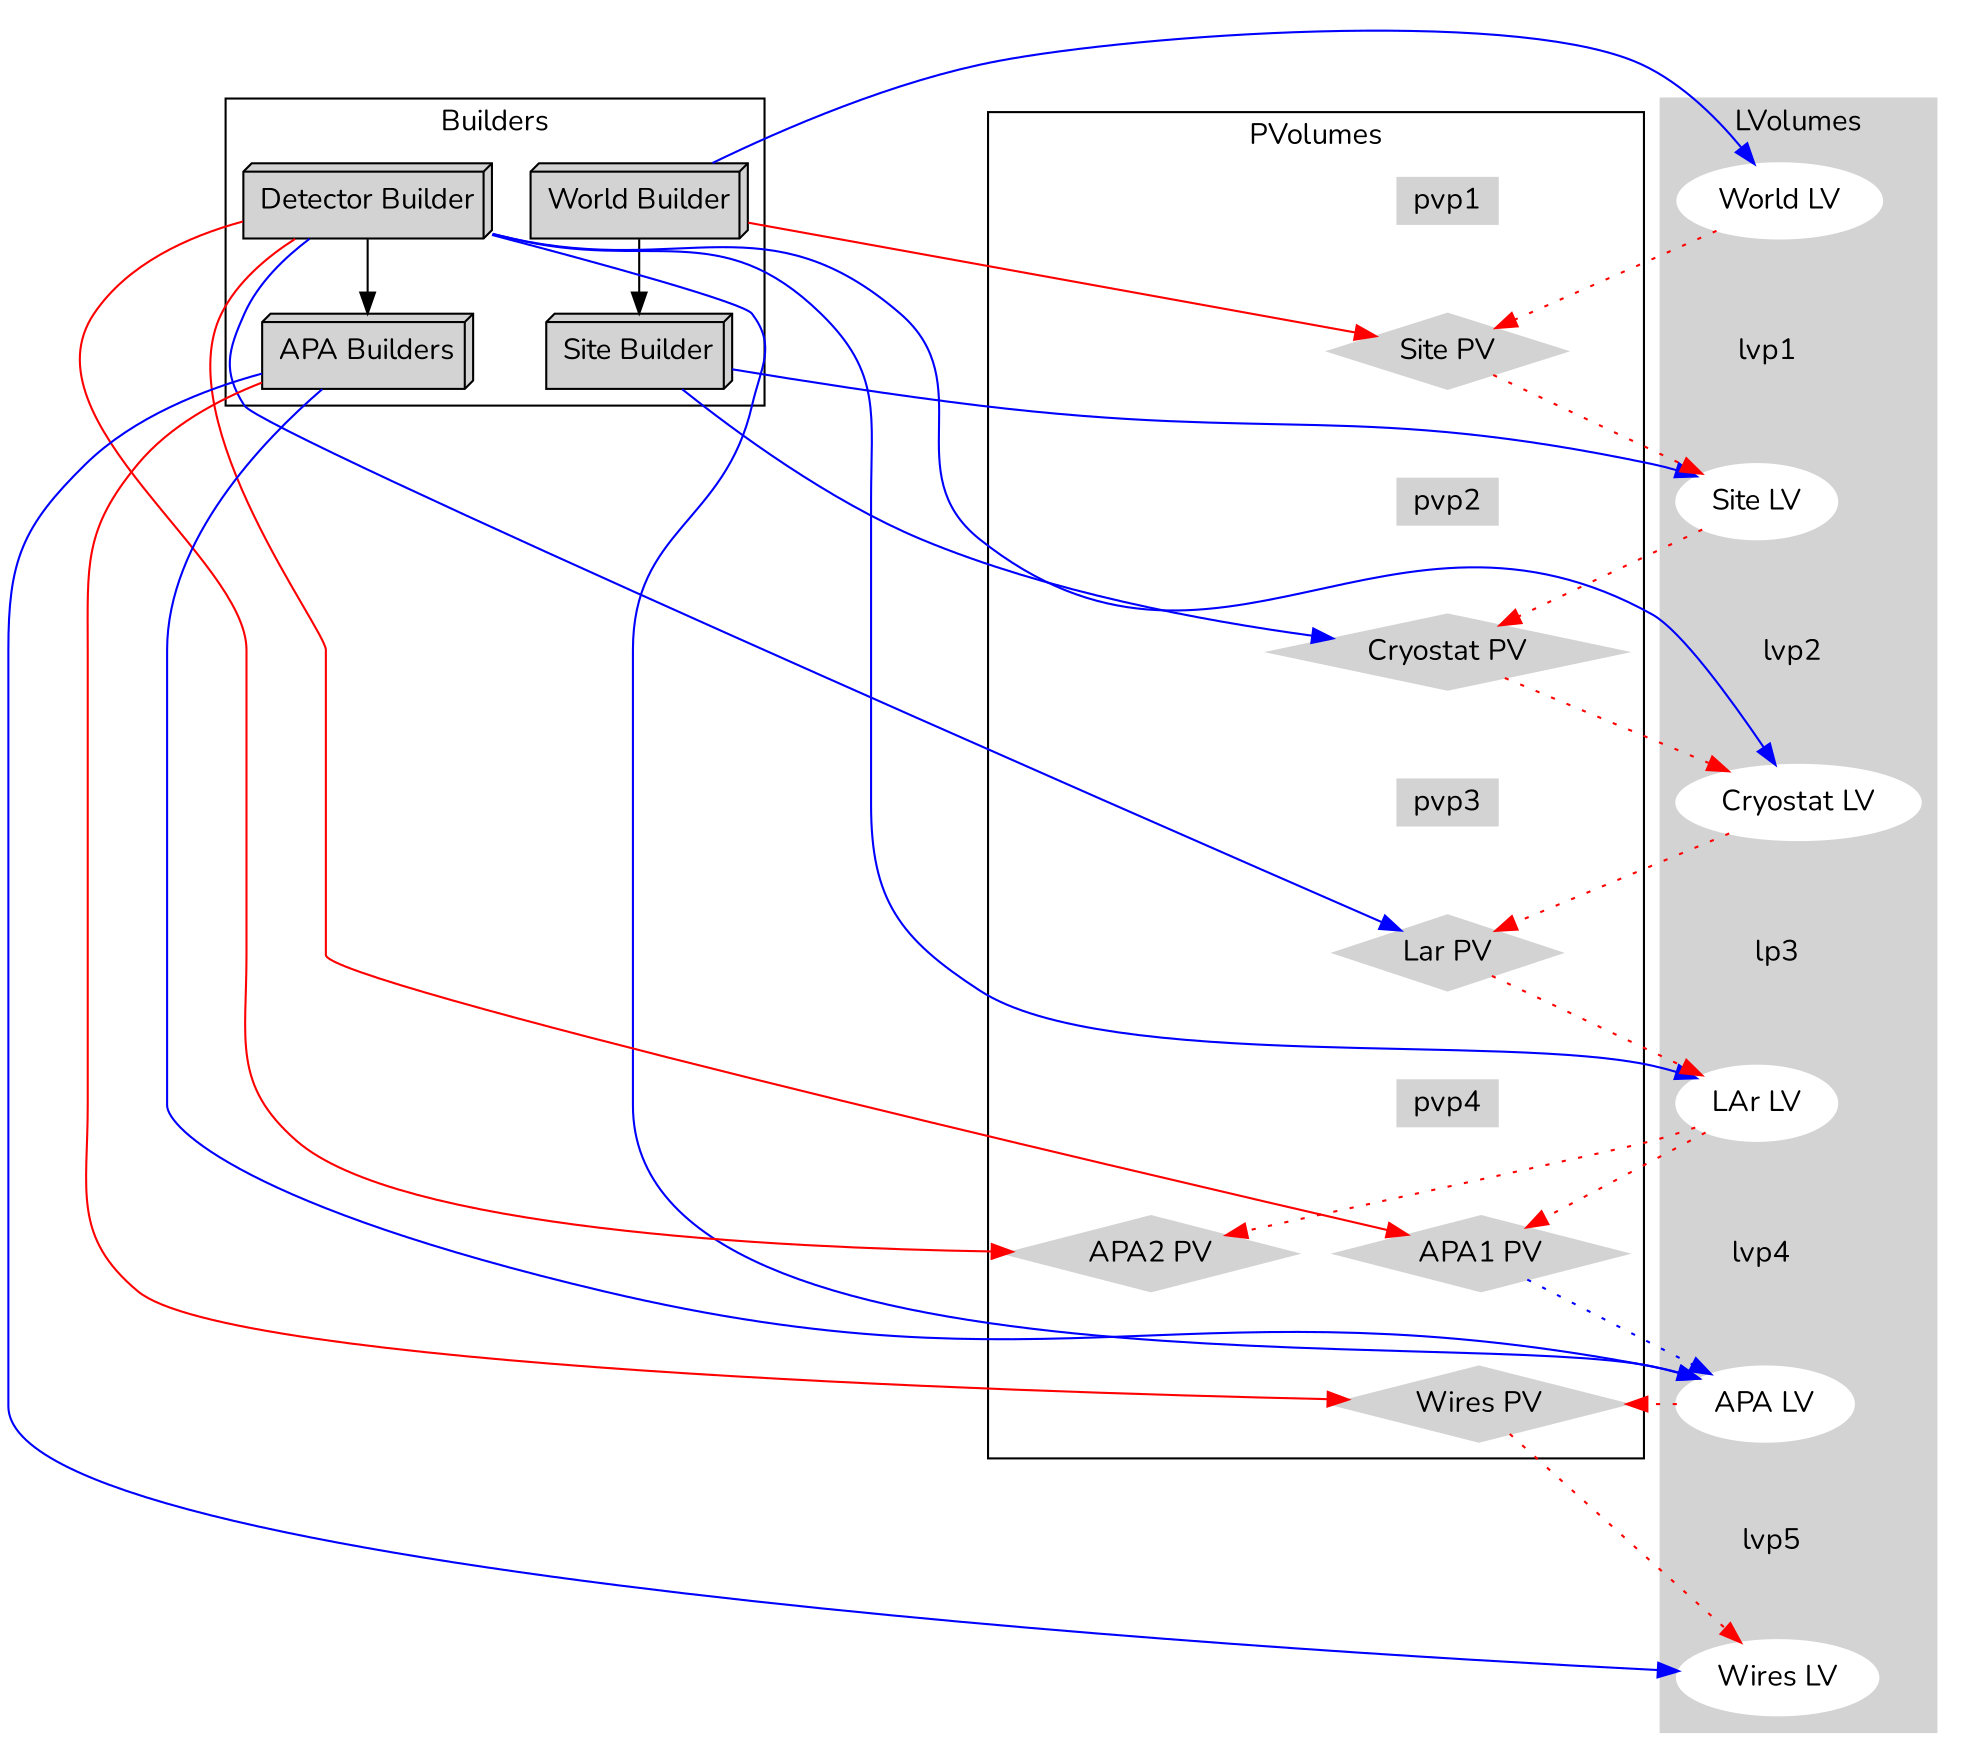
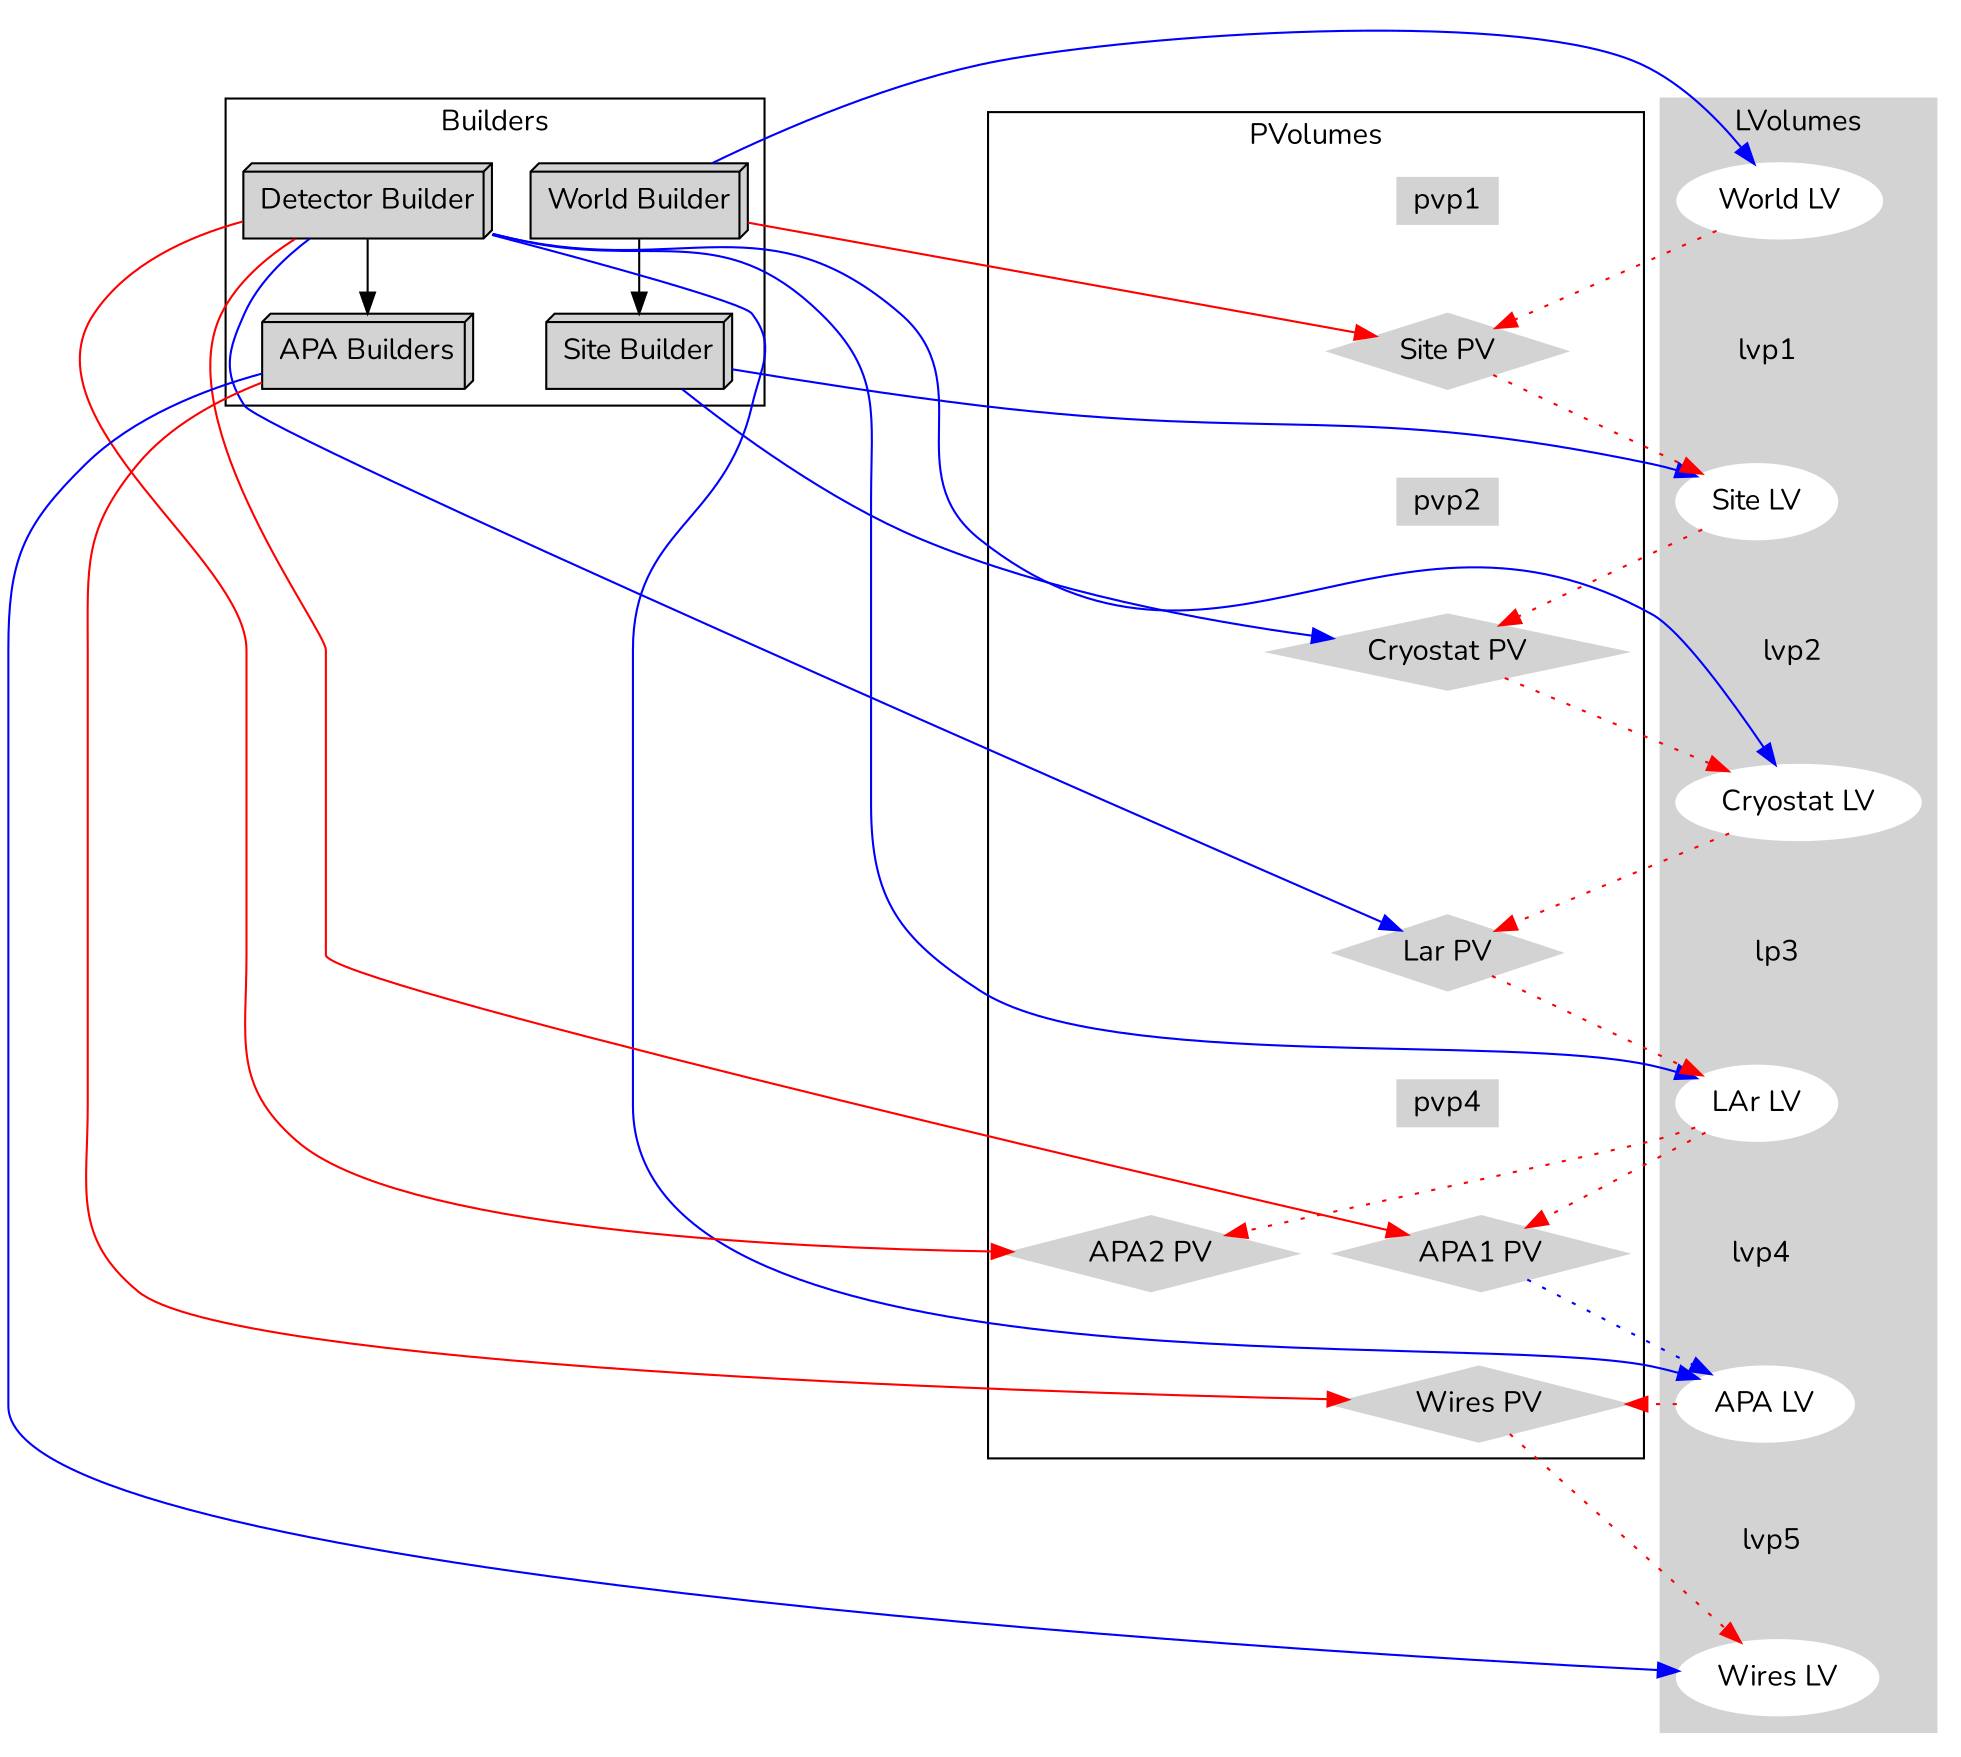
(1448, 802) -> none
(522, 1270) -> none
